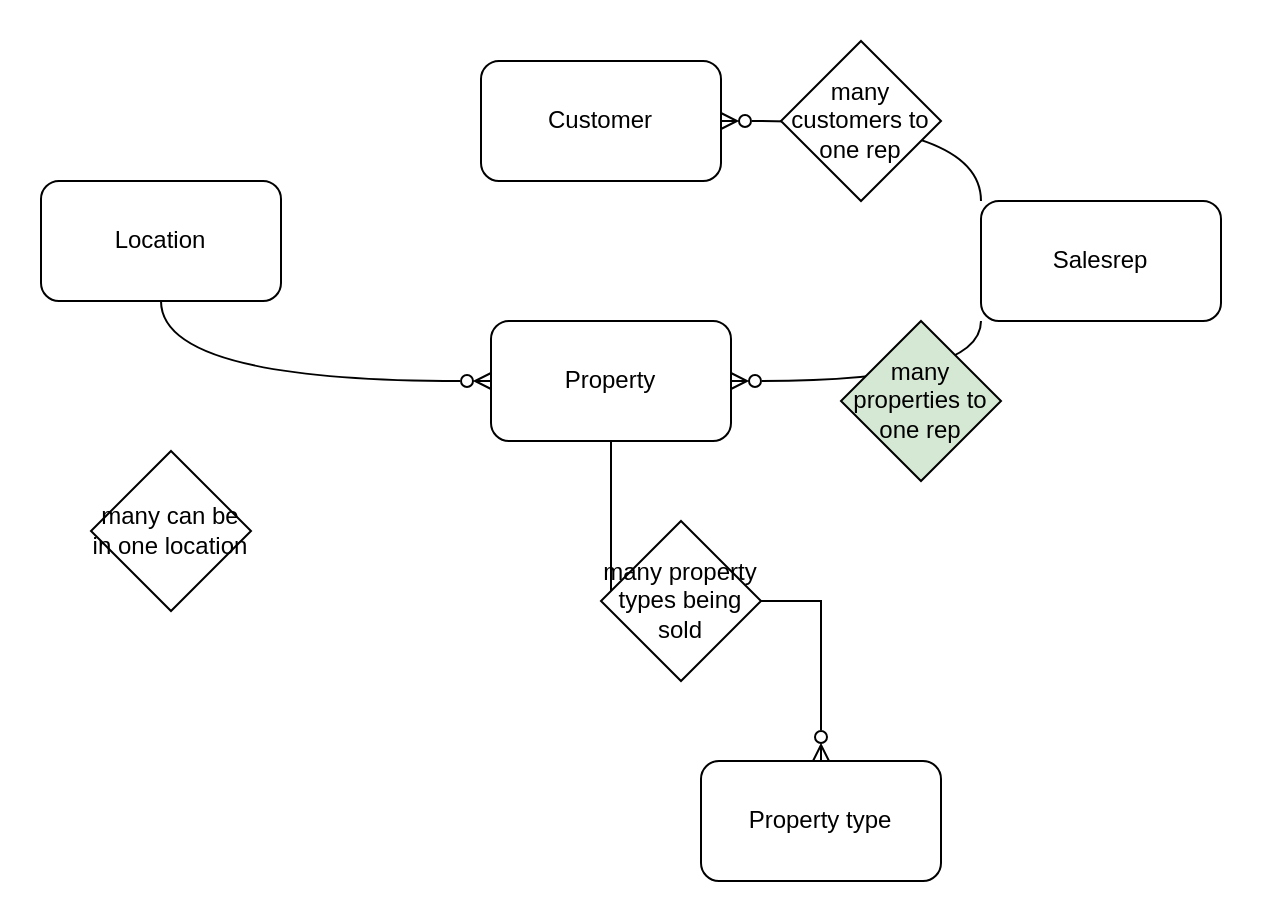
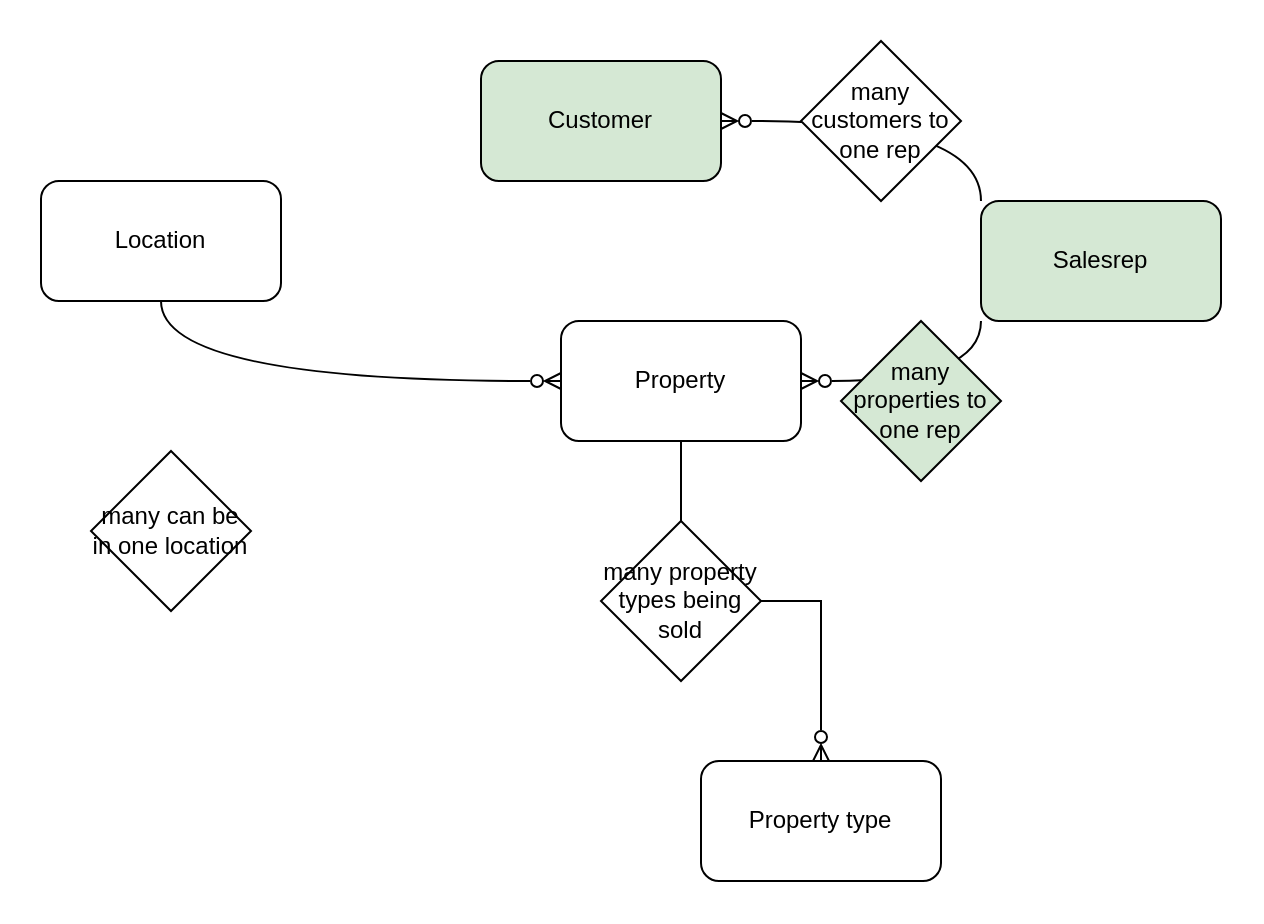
(601, 121) -> (601, 121)
(861, 121) -> (881, 121)
(1101, 261) -> (1101, 261)
(611, 381) -> (681, 381)
